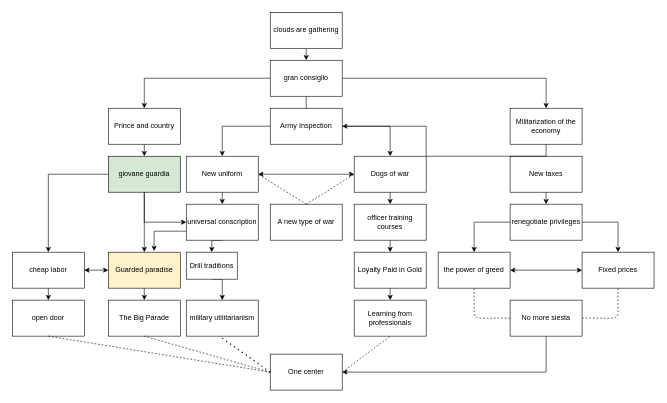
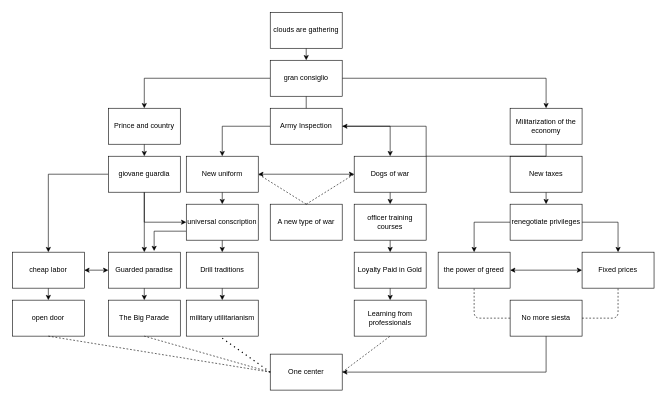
(144, 174) -> (144, 174)
(212, 266) -> (222, 270)
(144, 270) -> (144, 270)
